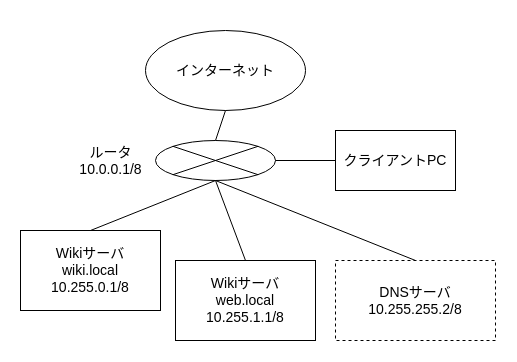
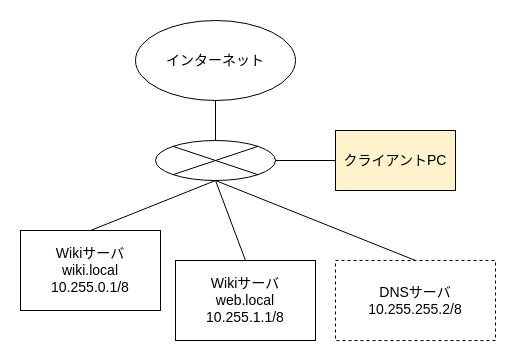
(226, 71) -> (216, 61)
(111, 161) -> none
(396, 161) -> (396, 161)
